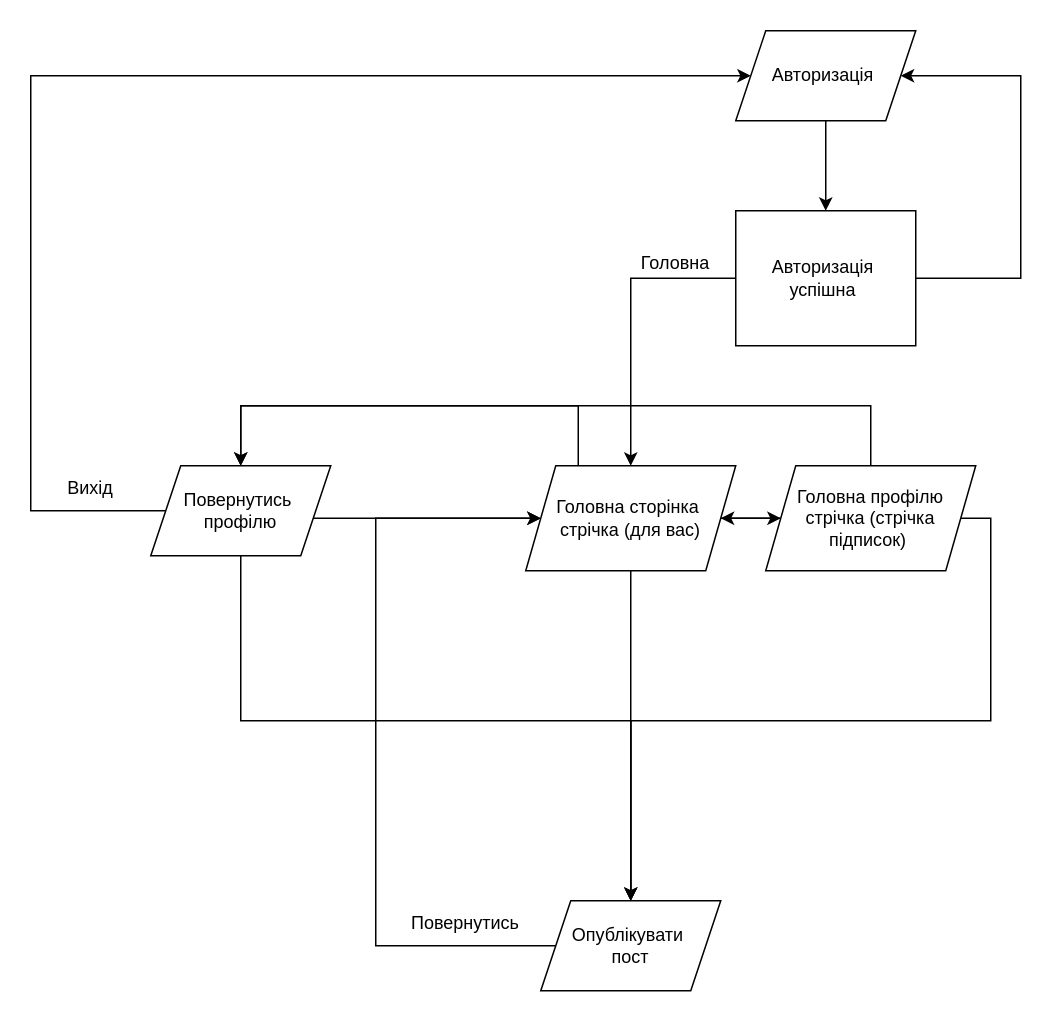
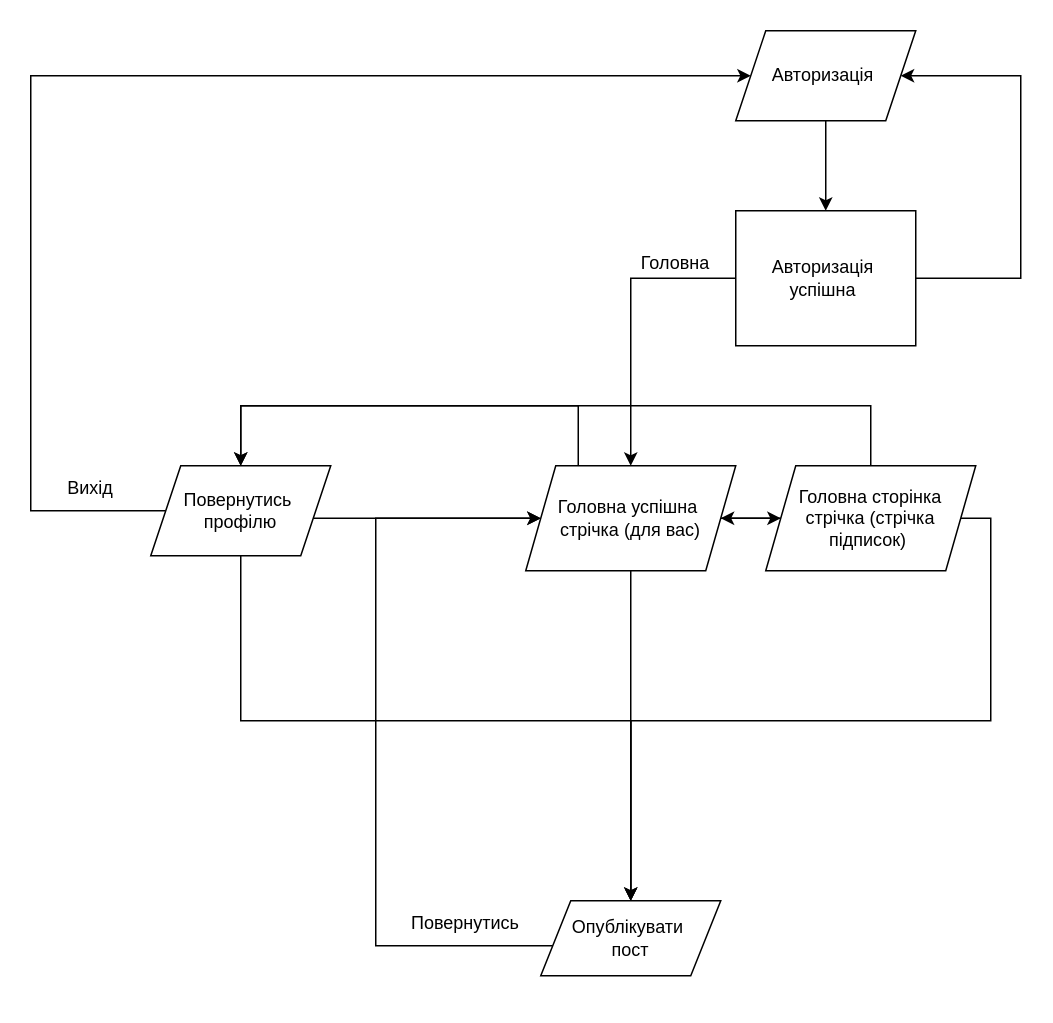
(631, 518) -> (631, 518)
(871, 518) -> (871, 518)
(631, 946) -> (631, 938)
